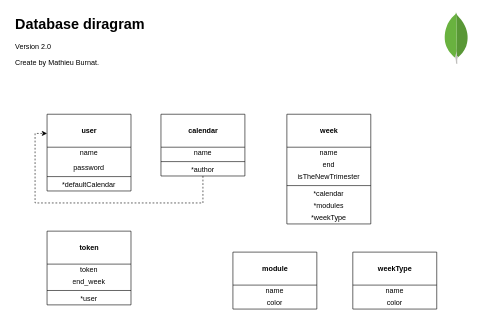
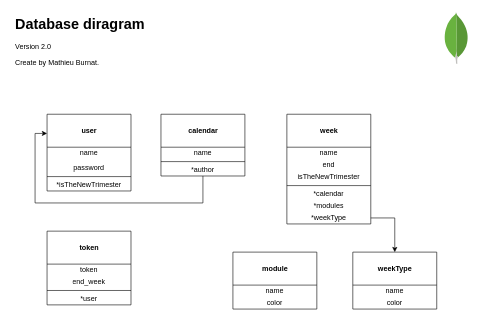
(89, 185) -> (89, 185)
(93, 203) -> (93, 203)
none -> (394, 218)
